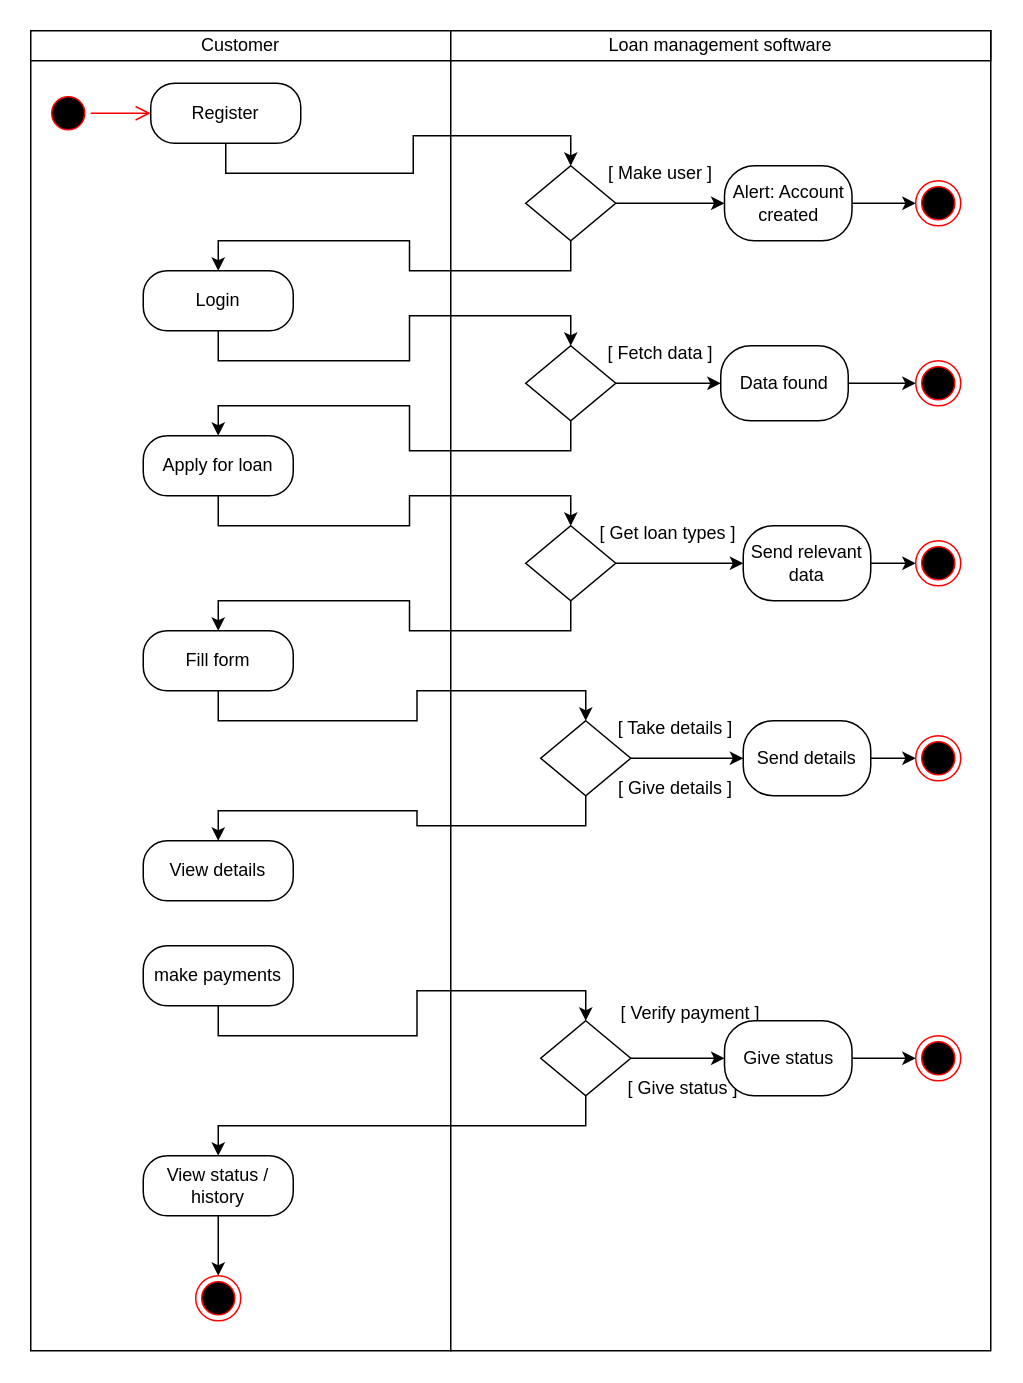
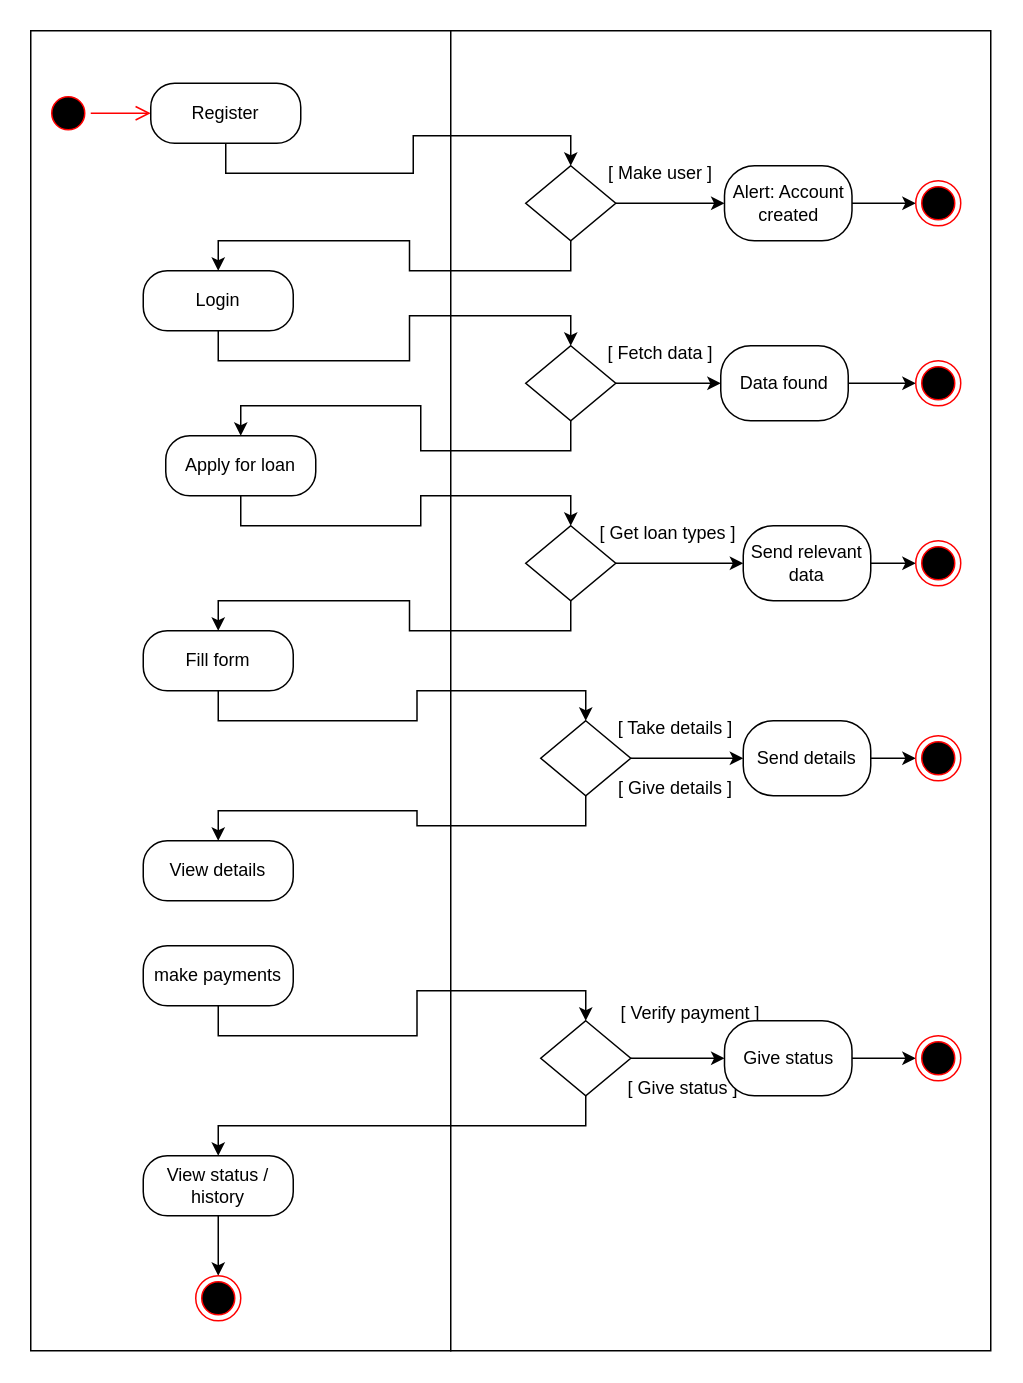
(241, 46) -> none
(721, 46) -> none
(218, 466) -> (241, 466)
